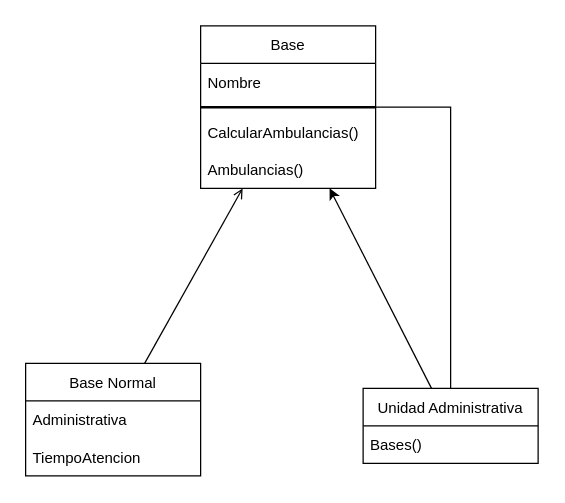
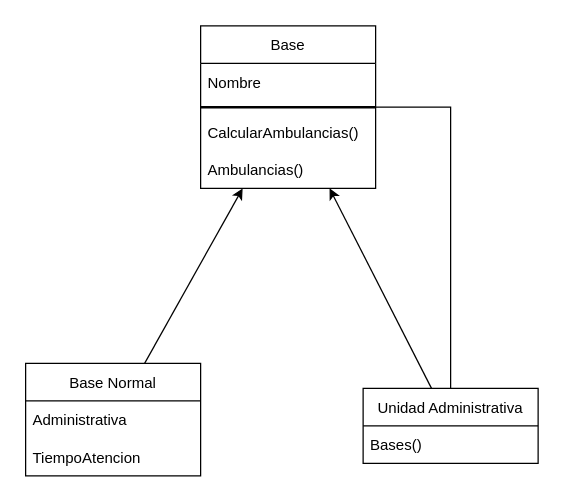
(239, 195) -> (238, 197)
